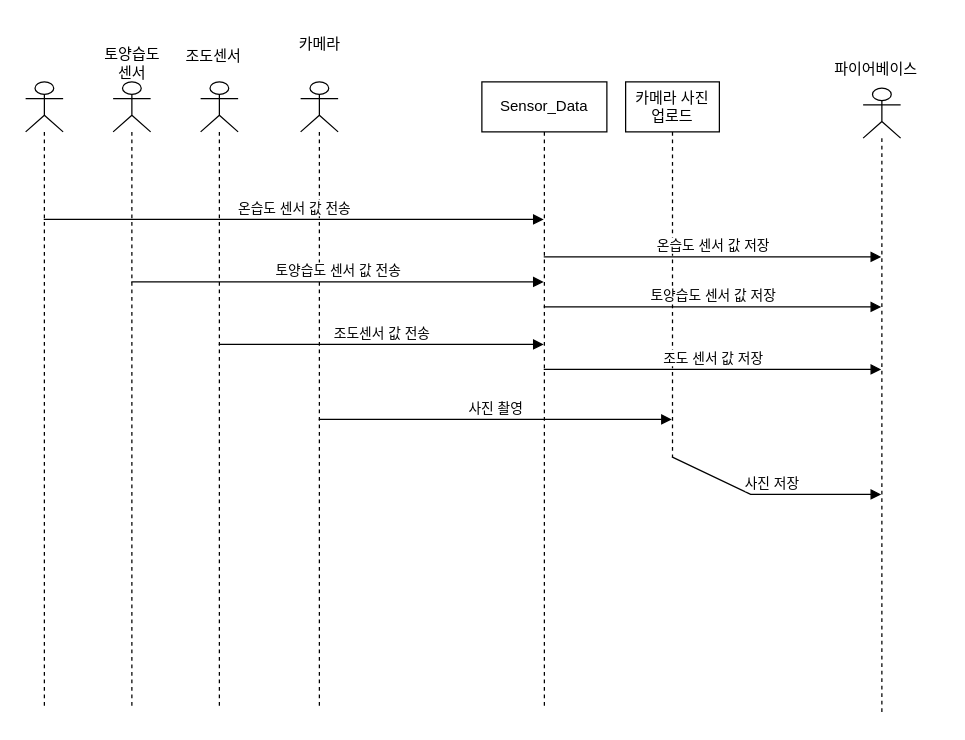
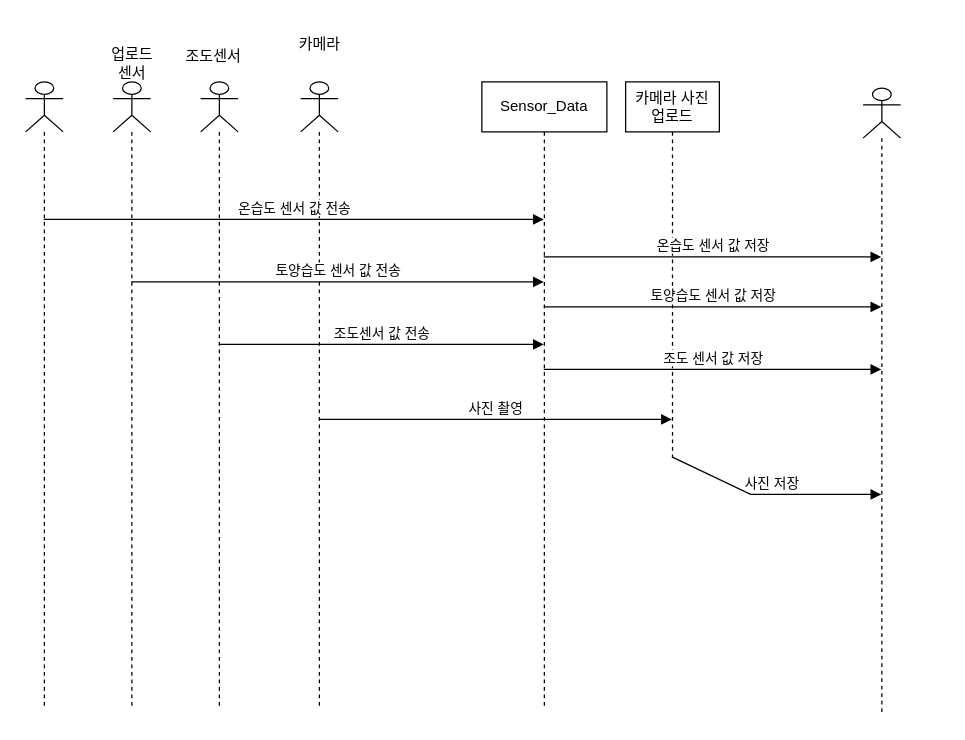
(133, 63) -> (133, 63)
(876, 69) -> none
